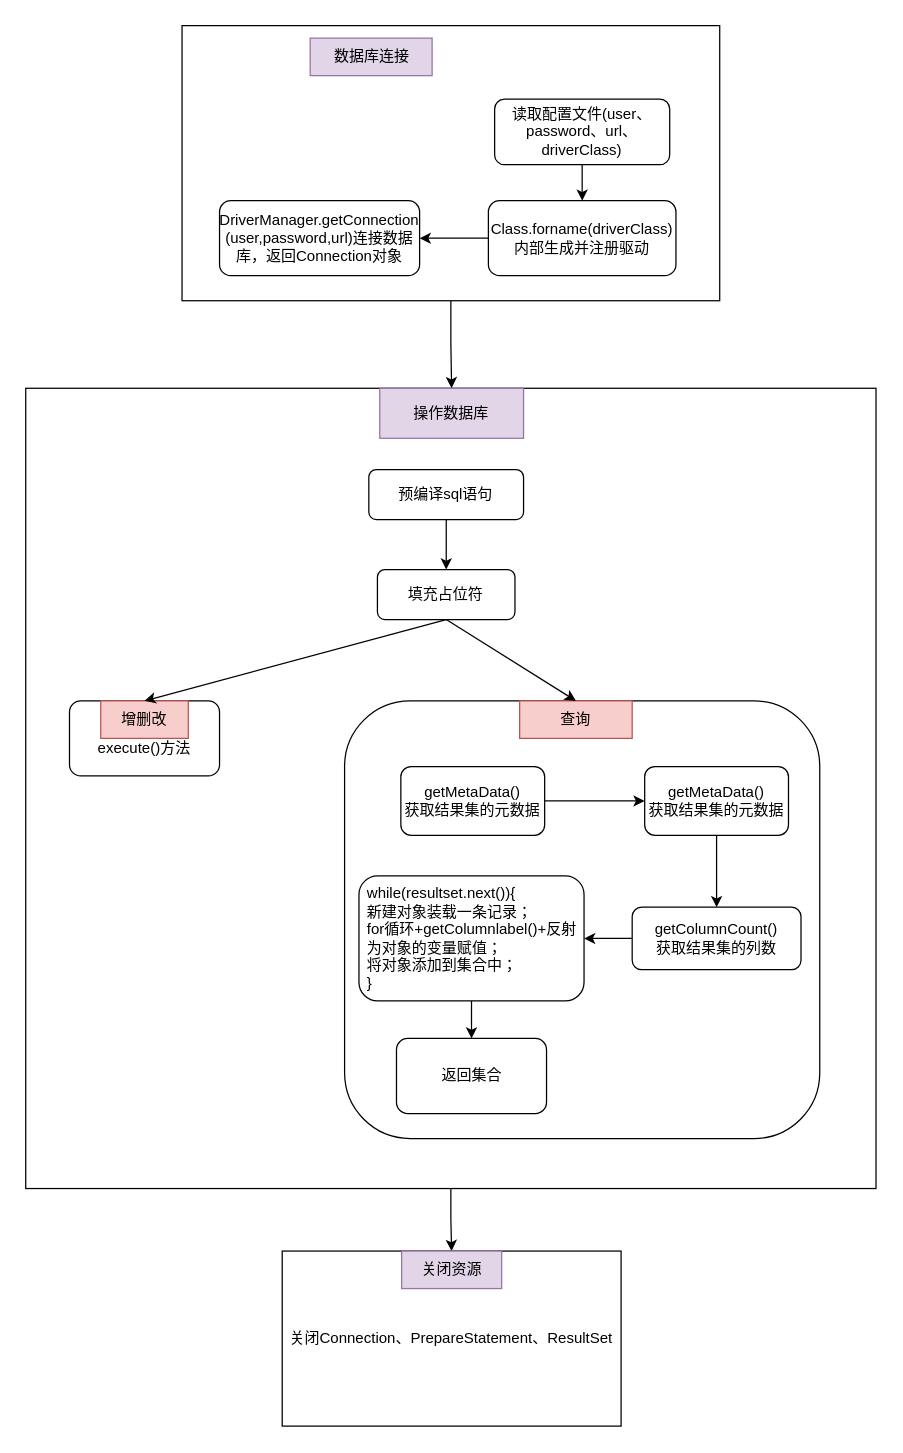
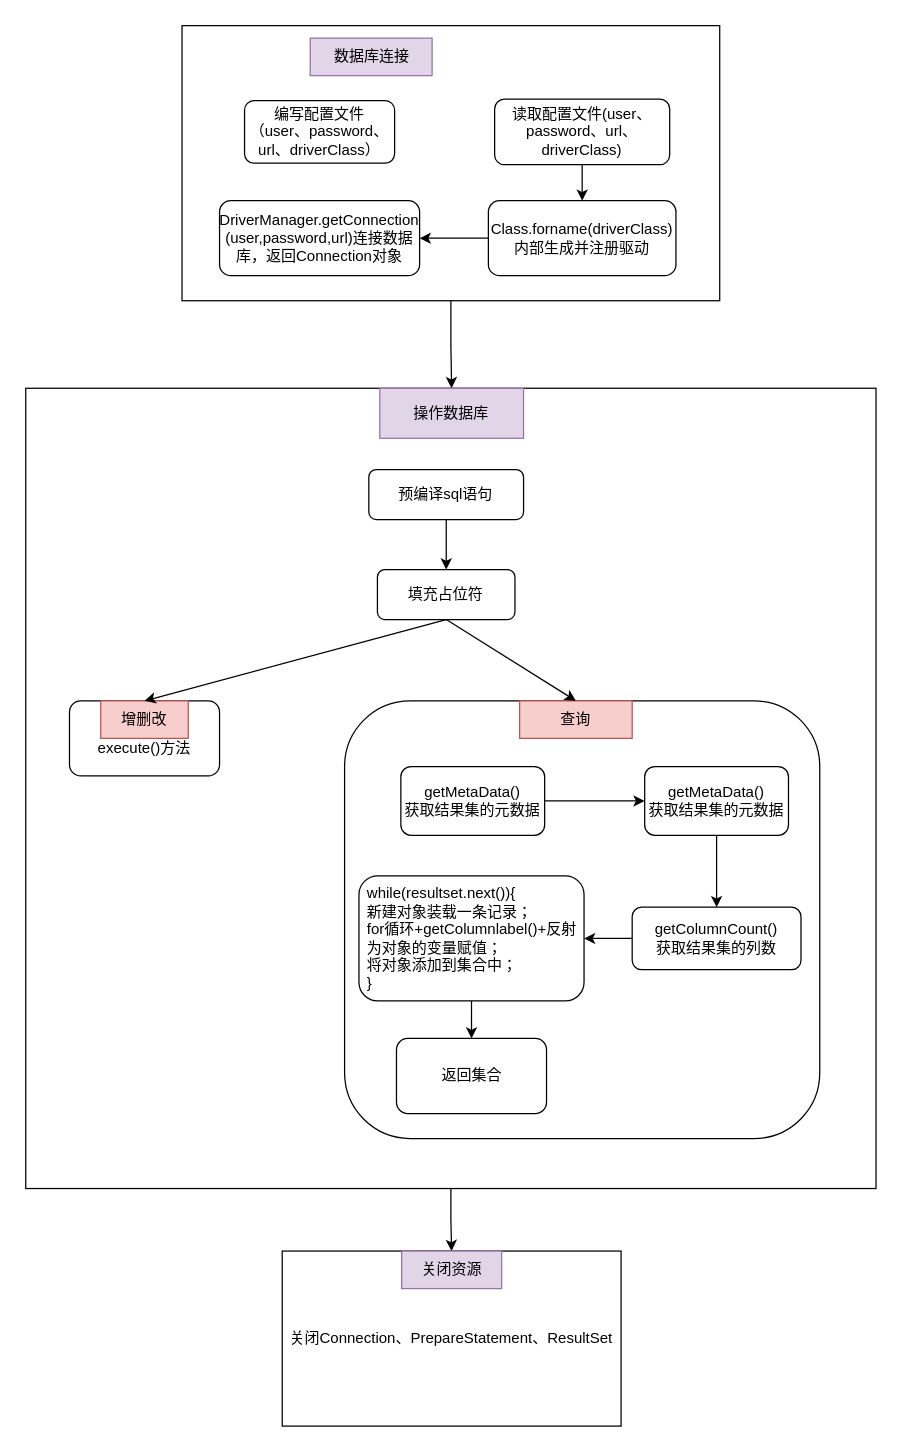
none -> (319, 132)
